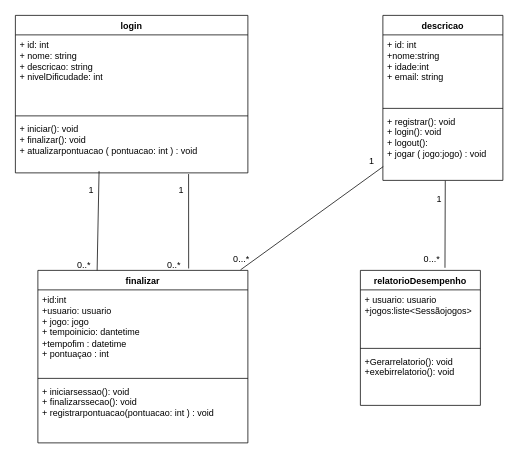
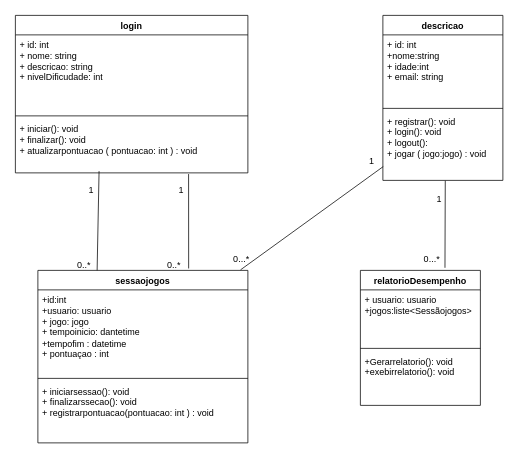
(143, 281) -> (143, 281)
